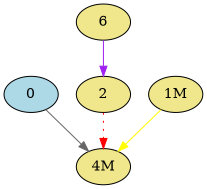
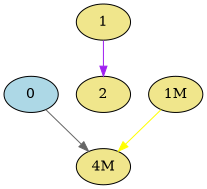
(103, 22) -> (103, 22)
(103, 126) -> none
